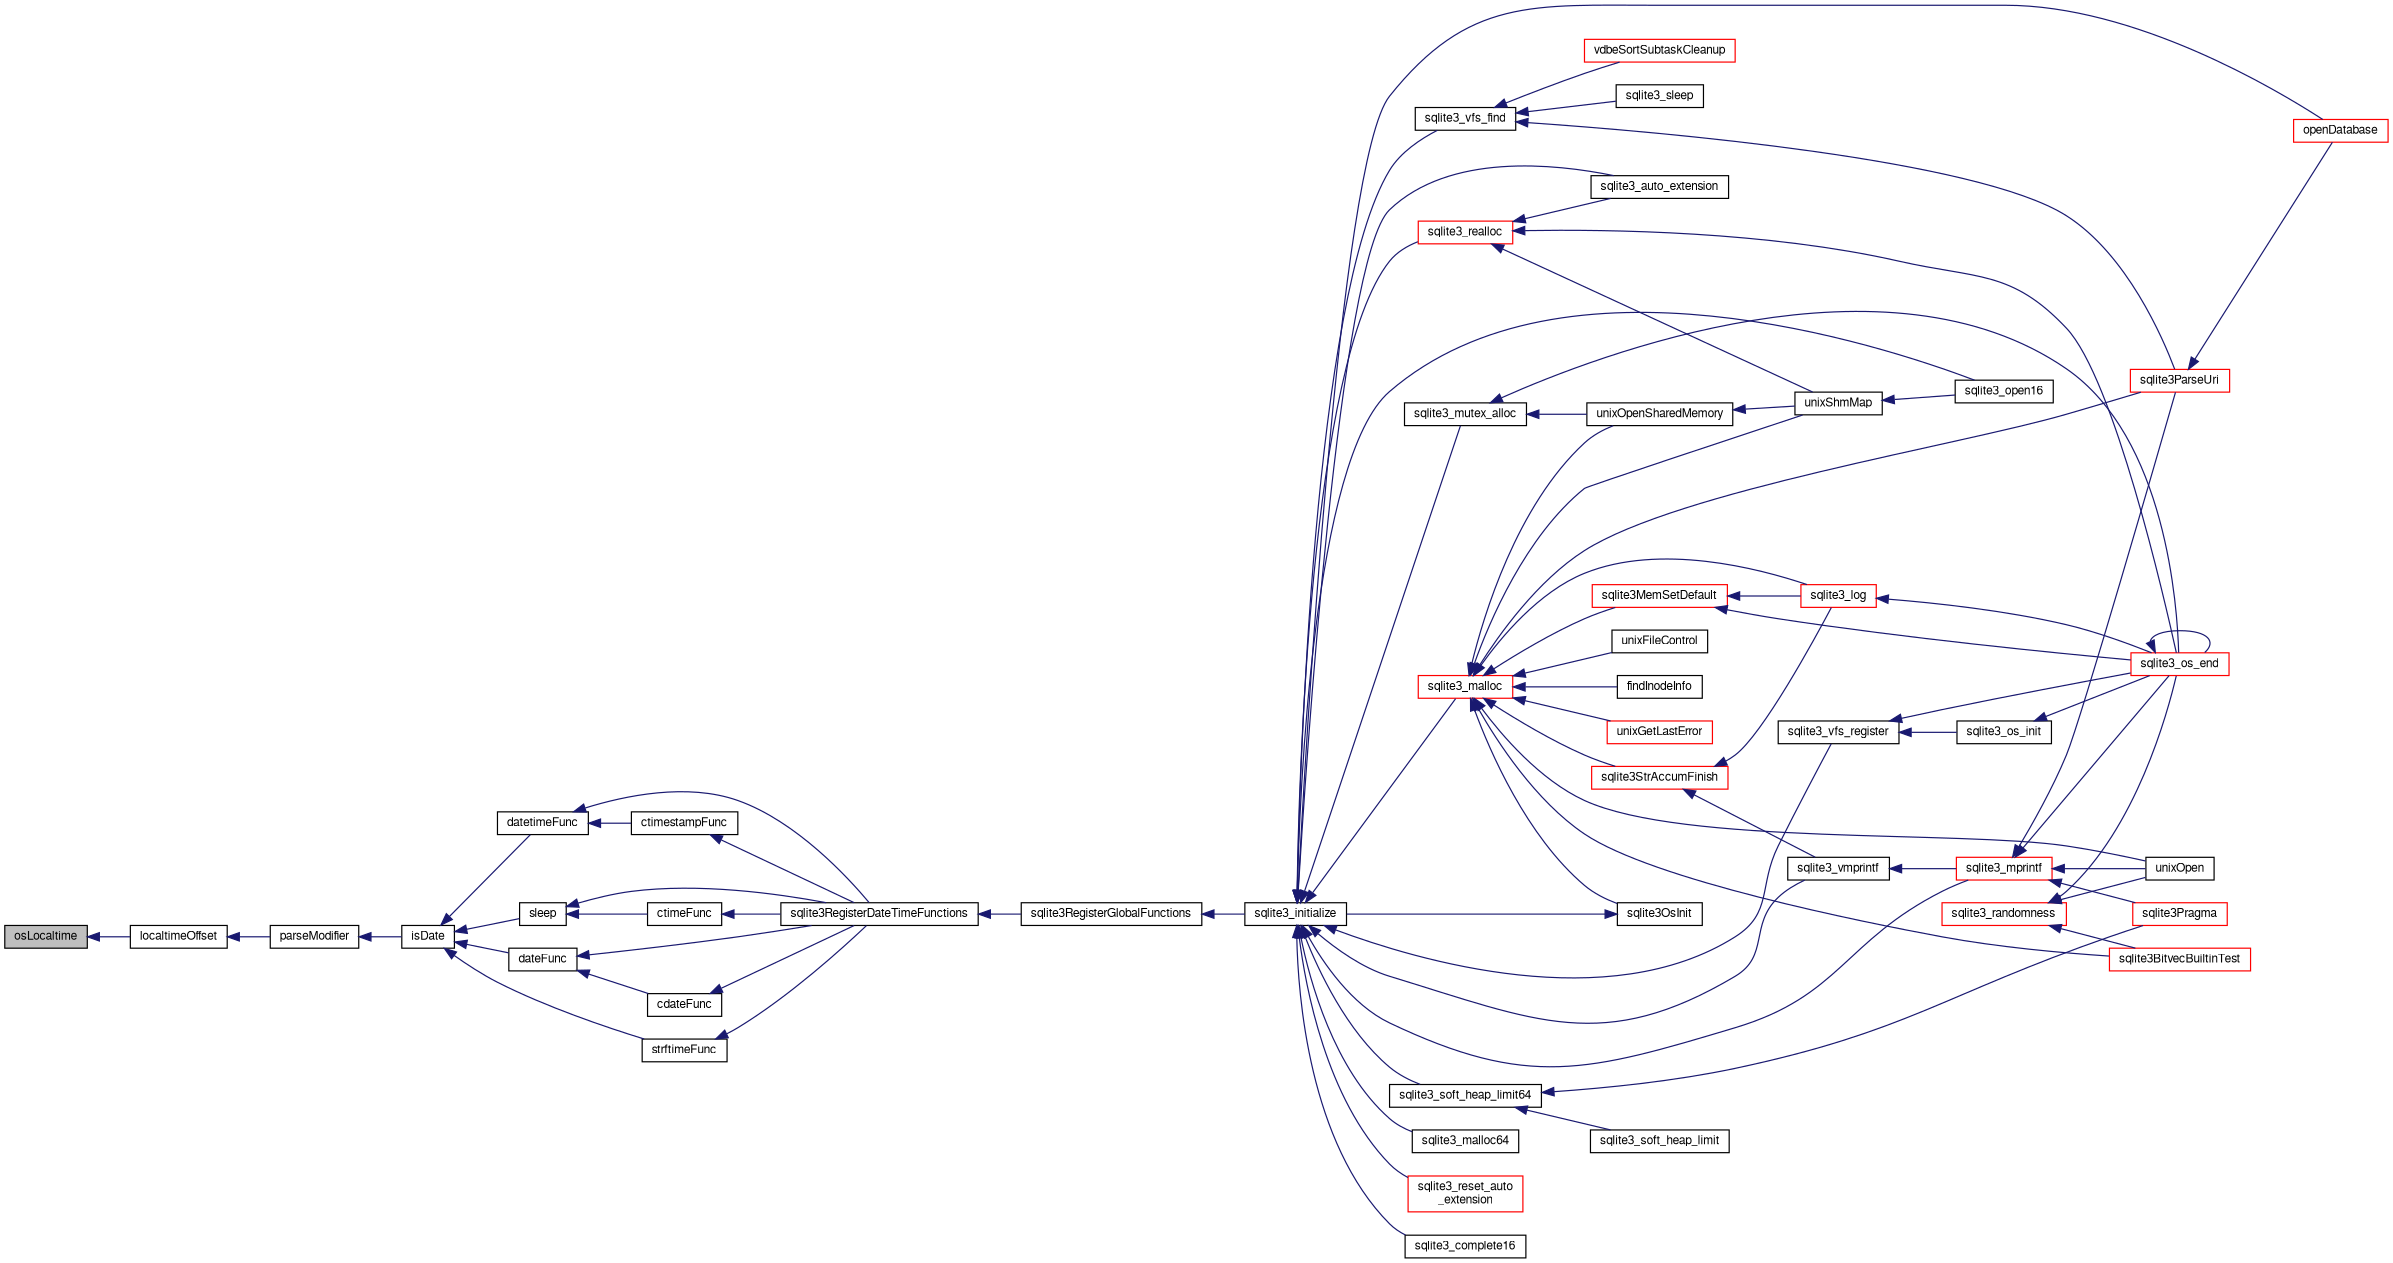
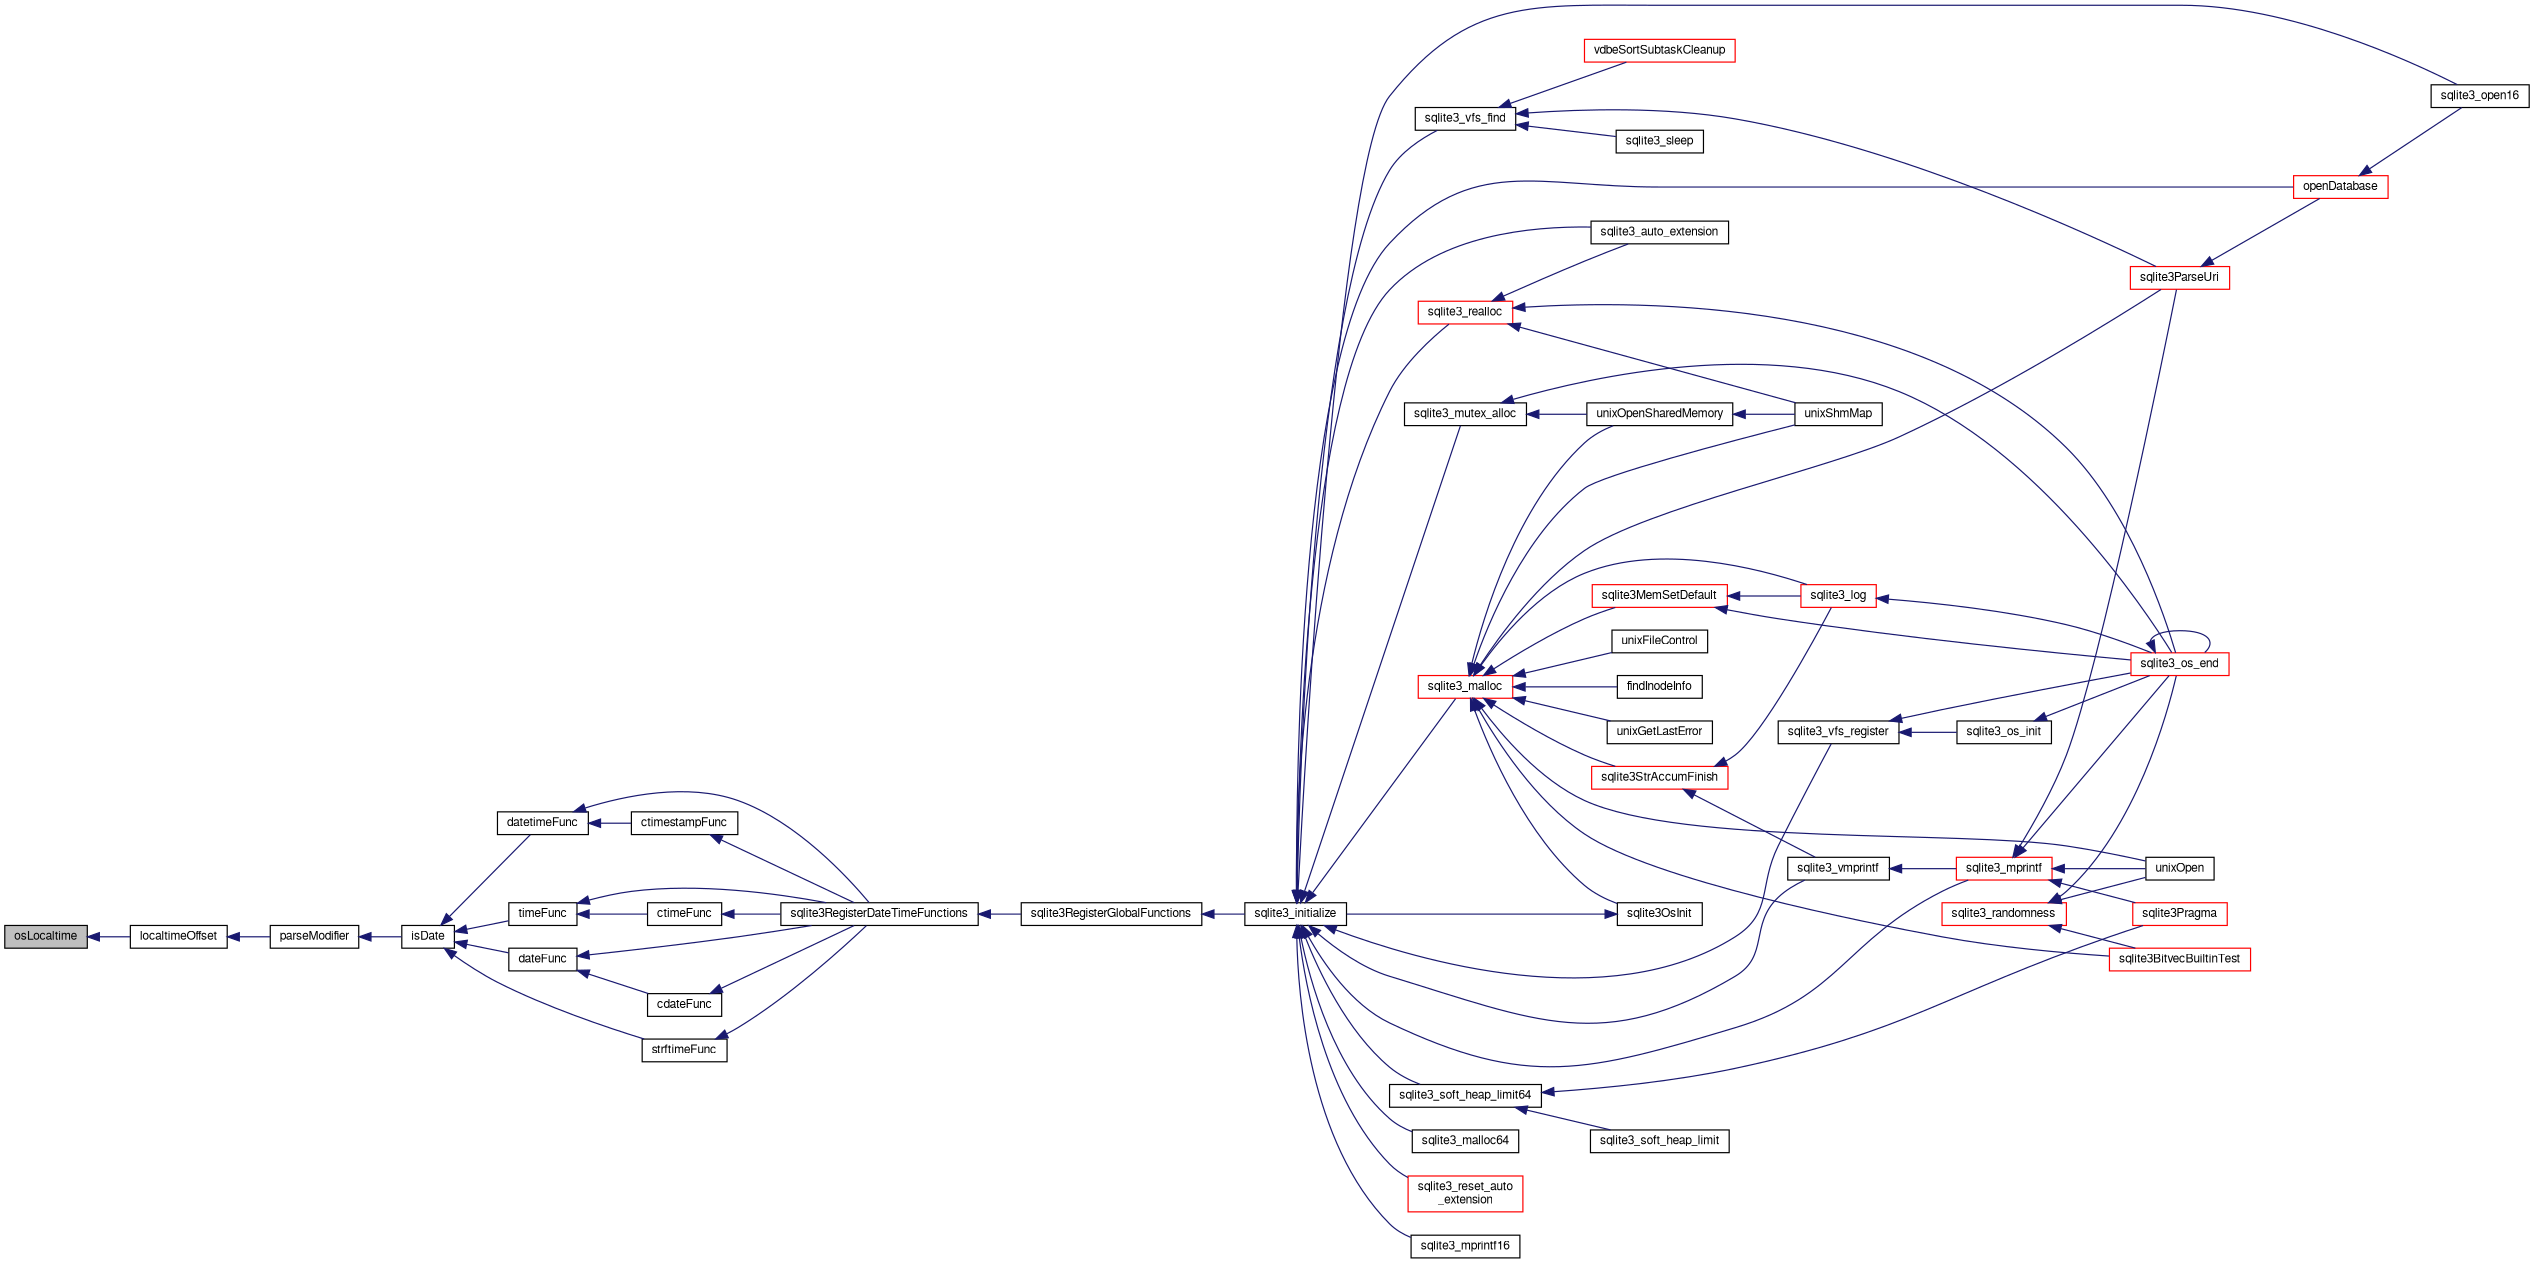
(1925, 397) -> (2416, 138)
(1660, 732) -> (1660, 732)
(543, 914) -> (543, 914)
(1465, 1247) -> (1465, 1247)
